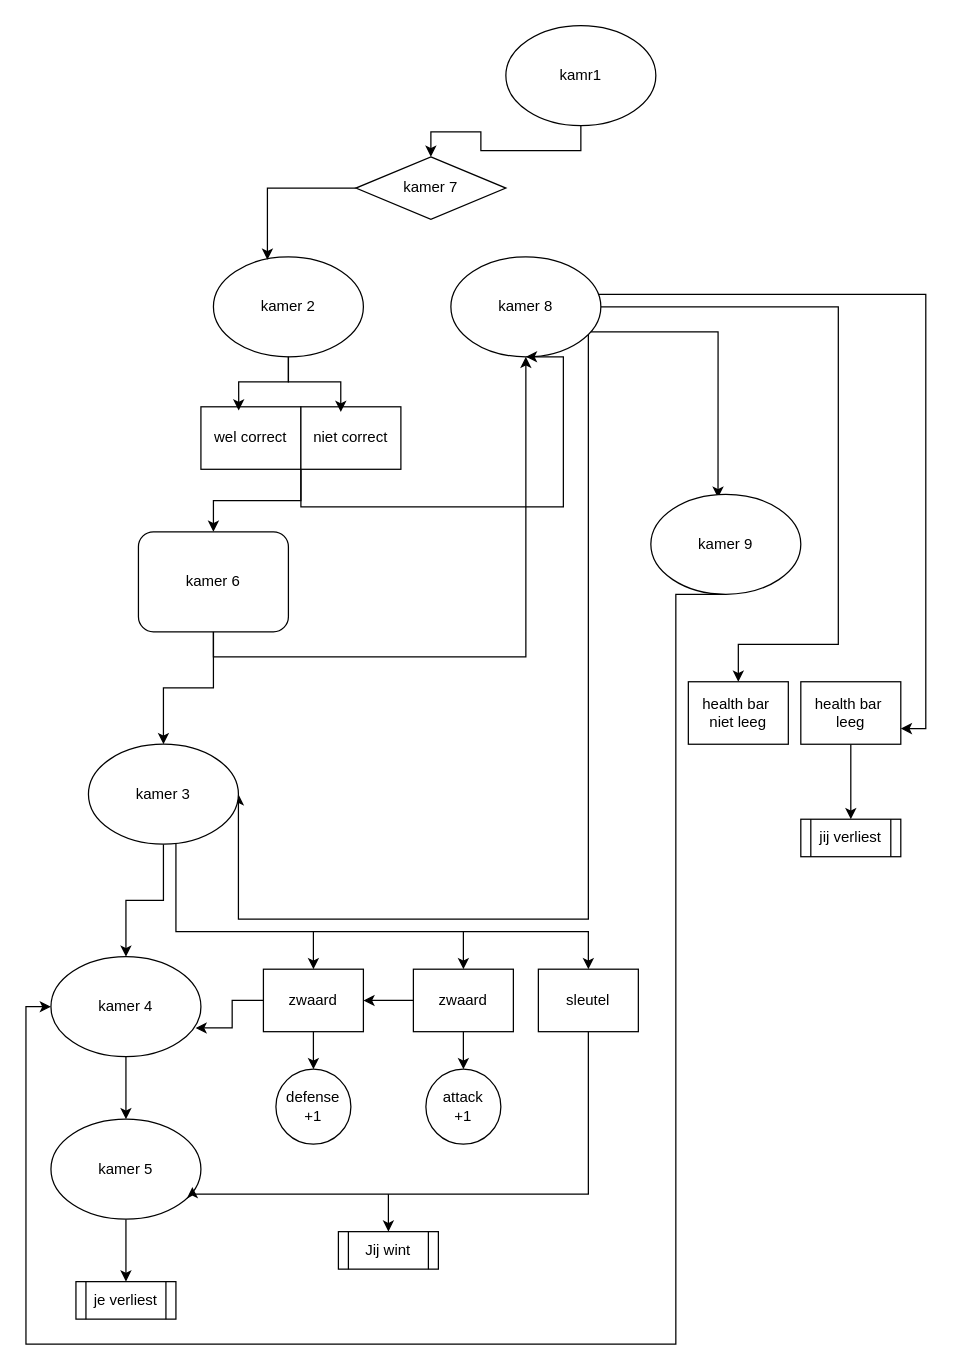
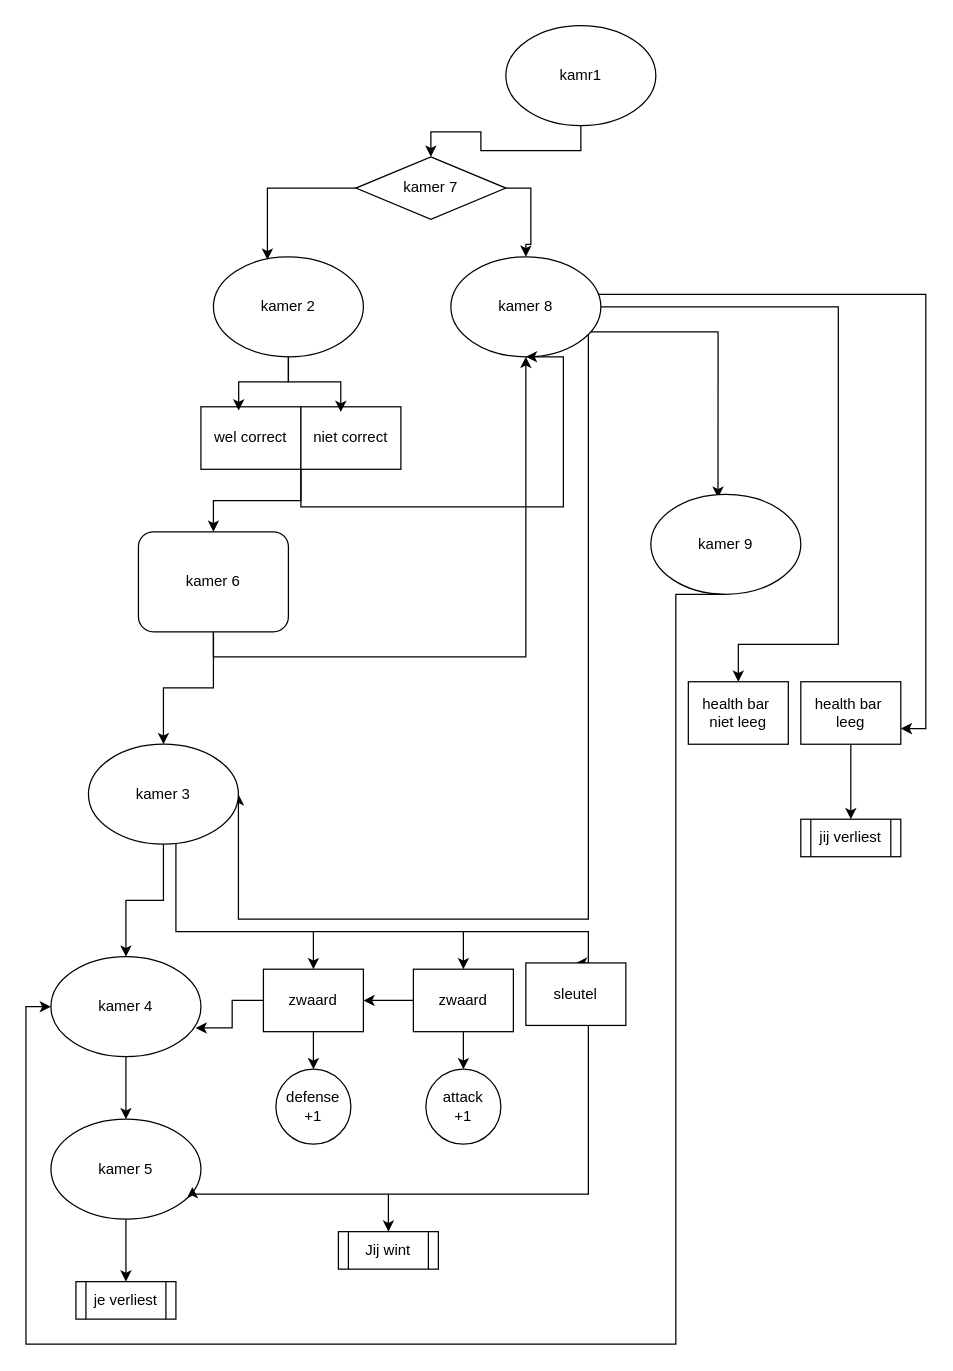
none -> (531, 208)
(588, 1001) -> (576, 994)
